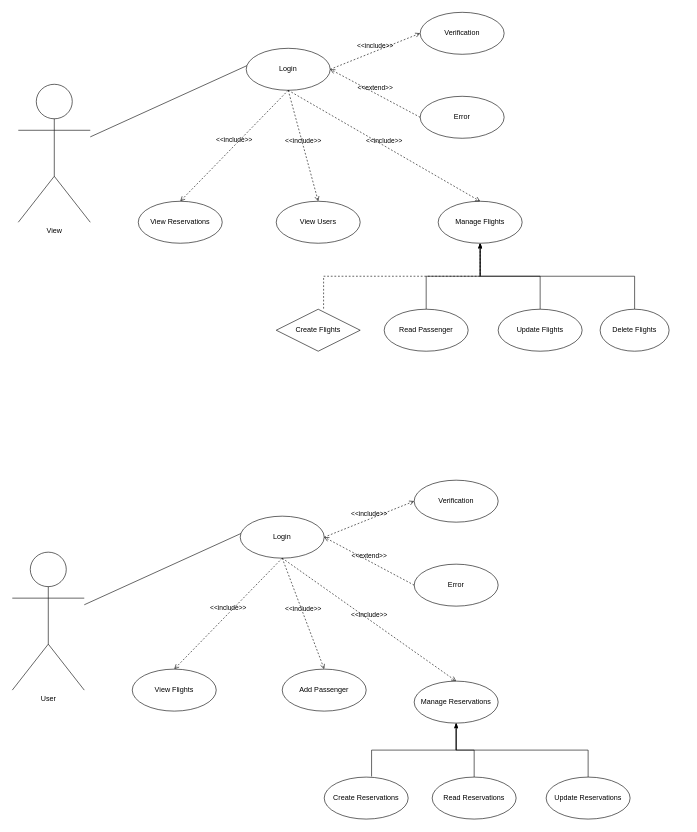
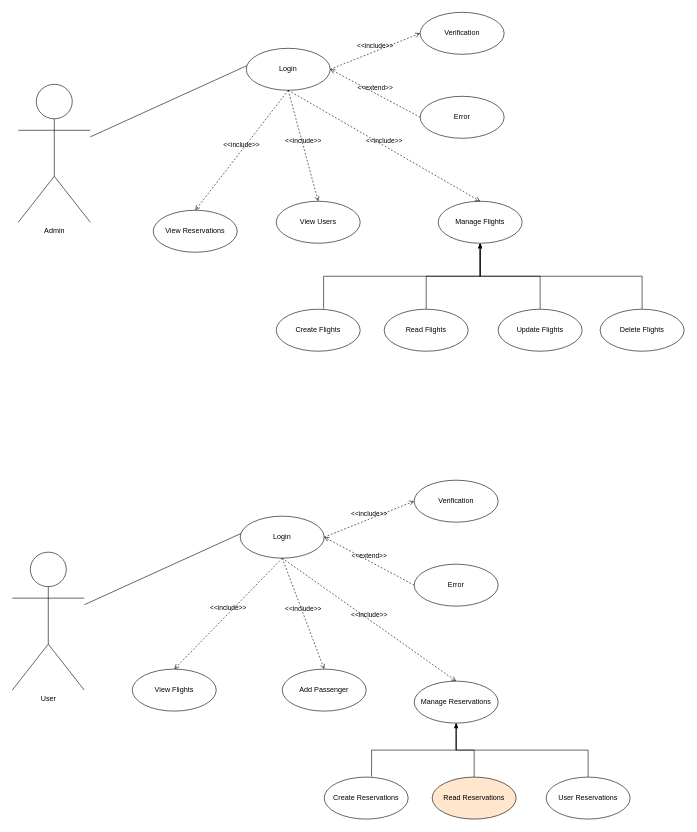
(180, 222) -> (195, 231)
(55, 231) -> (55, 231)
(358, 276) -> (358, 276)
(318, 330) -> (318, 330)
(426, 330) -> (426, 330)
(635, 330) -> (642, 330)
(474, 798) -> (474, 798)
(588, 798) -> (588, 798)
